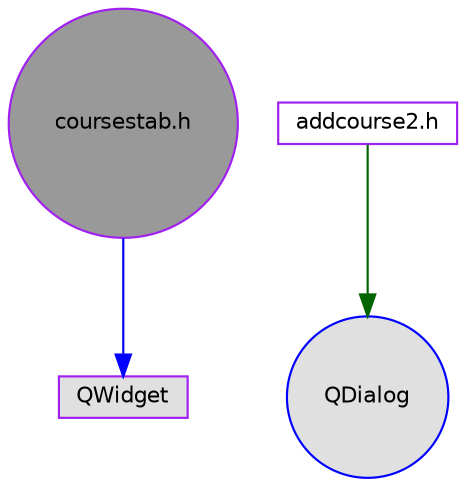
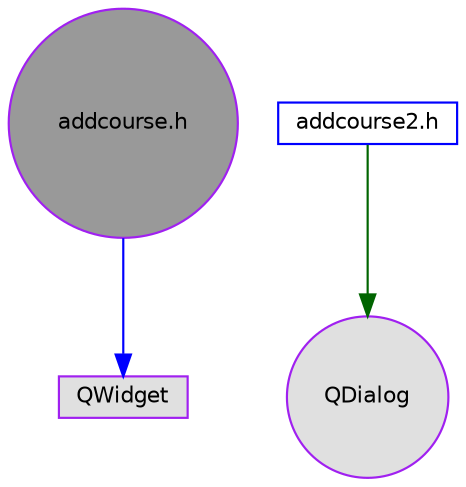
(123, 123) -> (123, 123)
(368, 123) -> (368, 123)
(368, 397) -> (368, 397)
